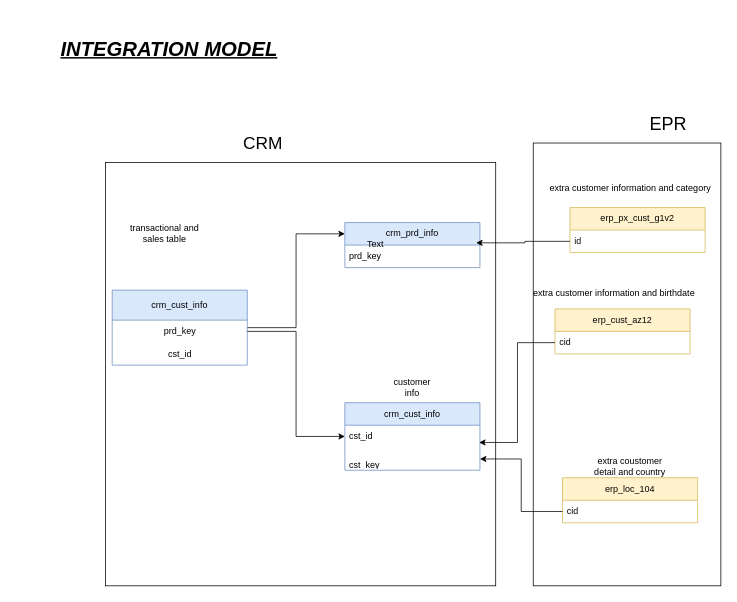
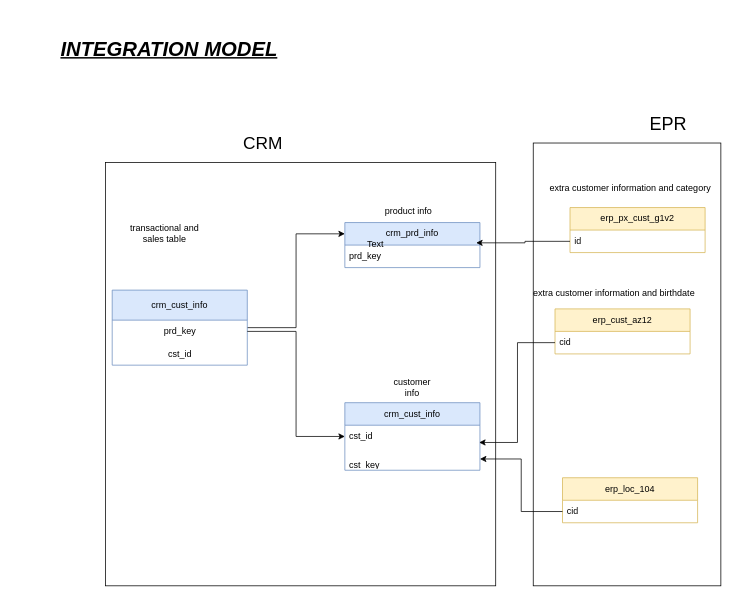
none -> (408, 211)
(630, 466) -> none
